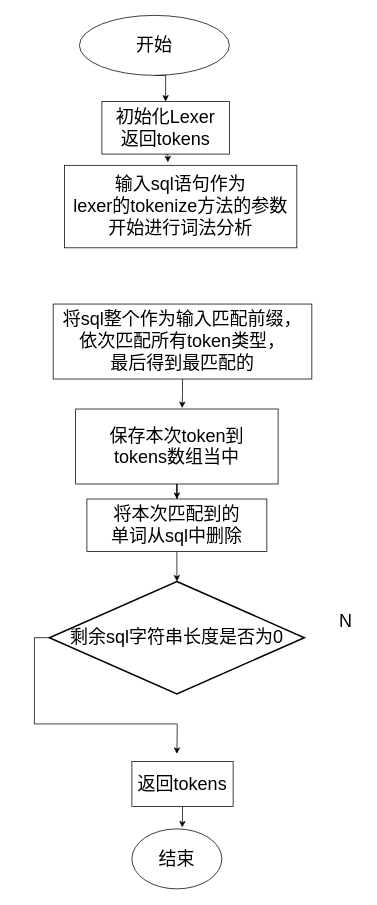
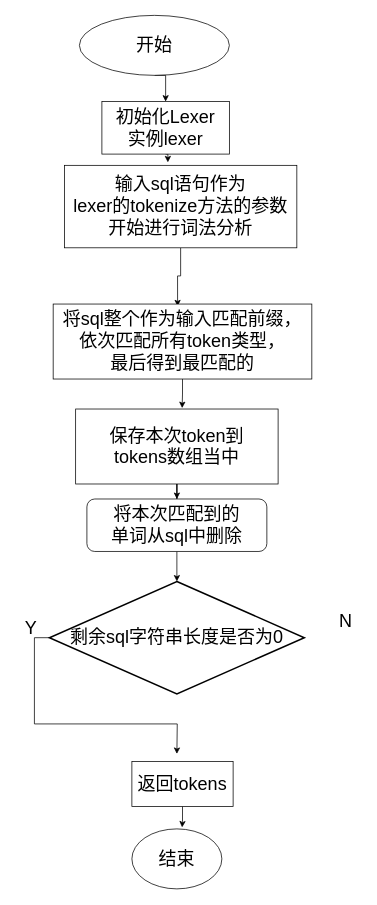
(165, 128) -> (165, 128)
none -> (180, 276)
(177, 525) -> (177, 525)
none -> (30, 629)
